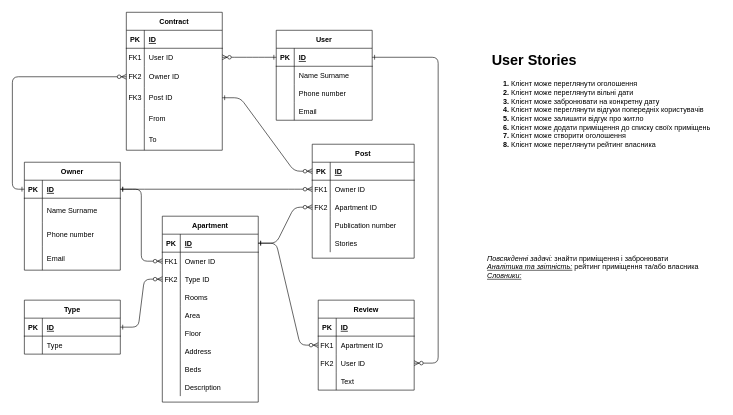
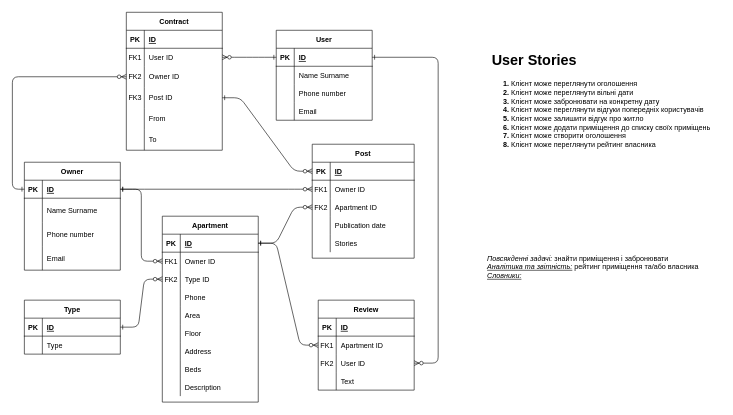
(367, 226) -> (363, 226)
(195, 298) -> (195, 298)
